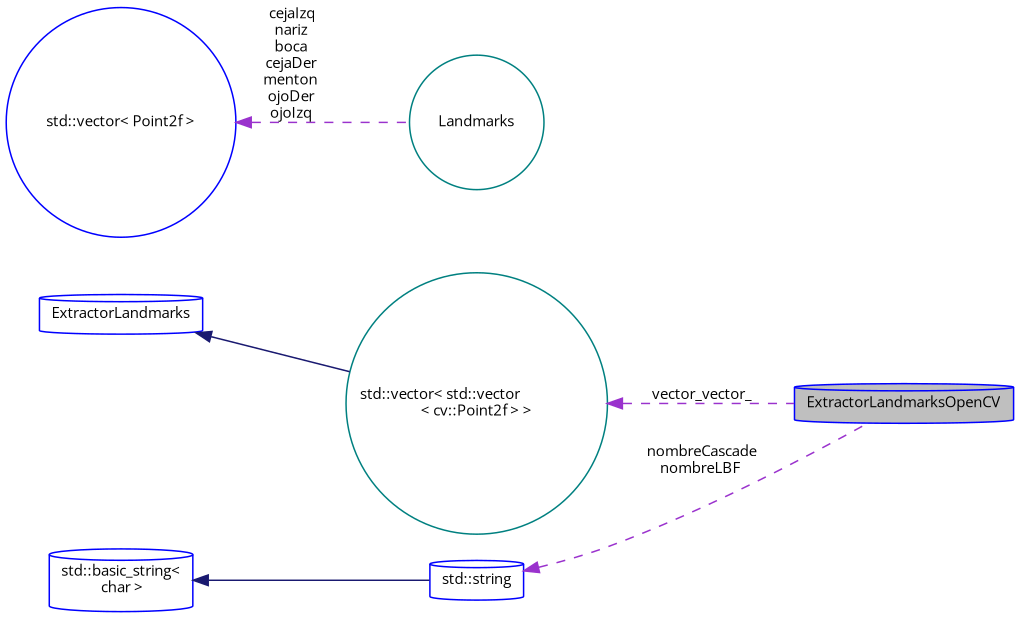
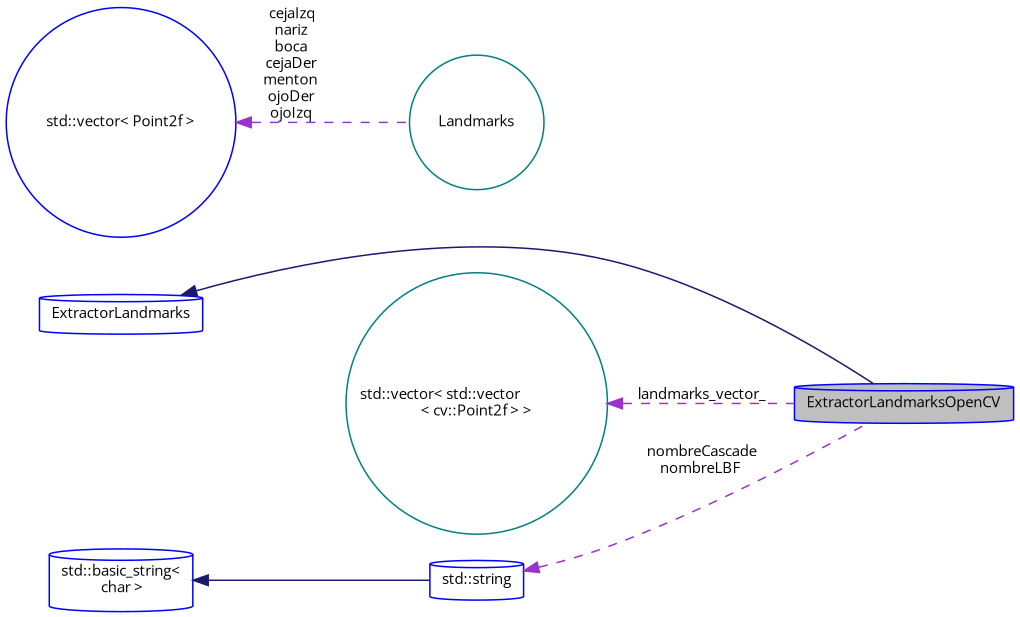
(280, 354) -> (547, 250)
(701, 395) -> (701, 395)
